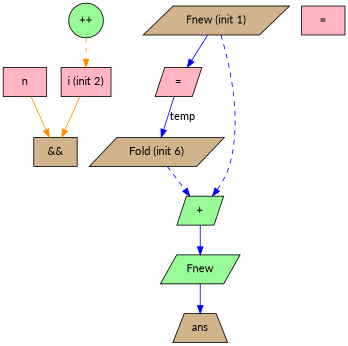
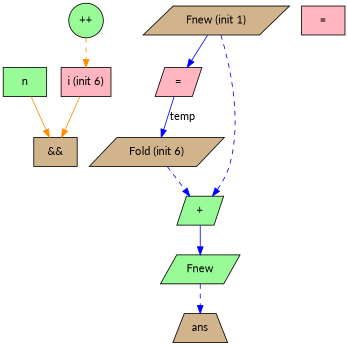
(25, 82) -> (25, 82)
(86, 82) -> (86, 82)
(200, 295) -> (200, 295)
